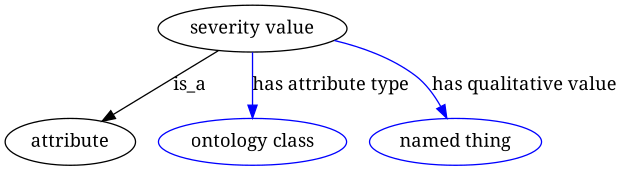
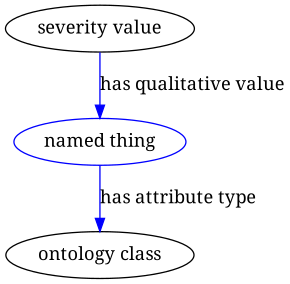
(253, 79) -> (100, 192)
(70, 142) -> none
(253, 142) -> (100, 255)
